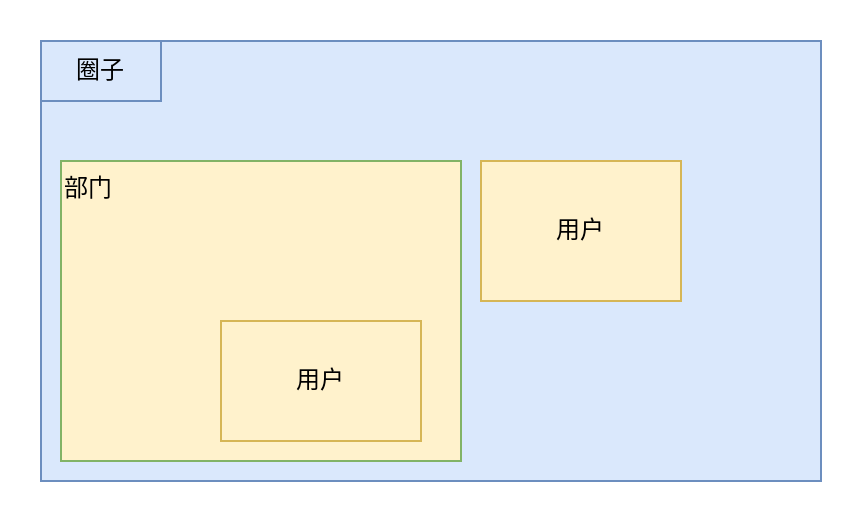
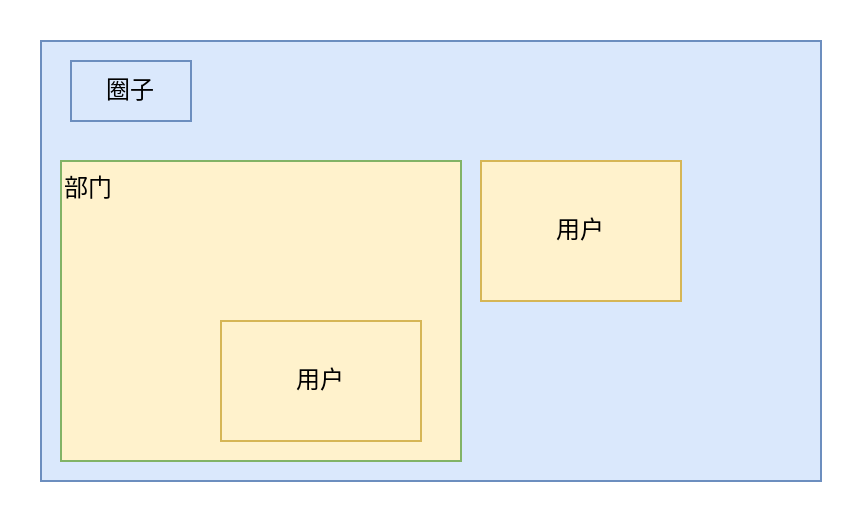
(101, 71) -> (131, 91)
